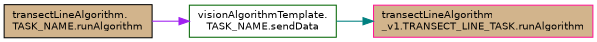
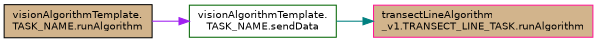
(78, 21) -> (78, 21)
